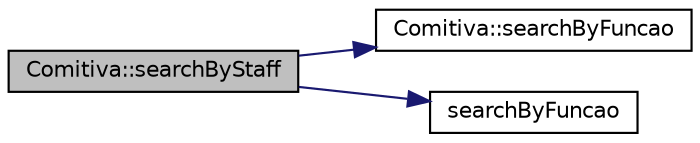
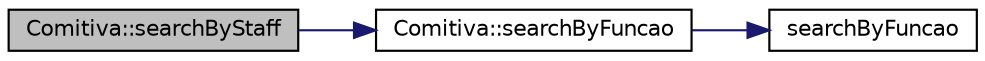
(353, 93) -> (720, 30)
